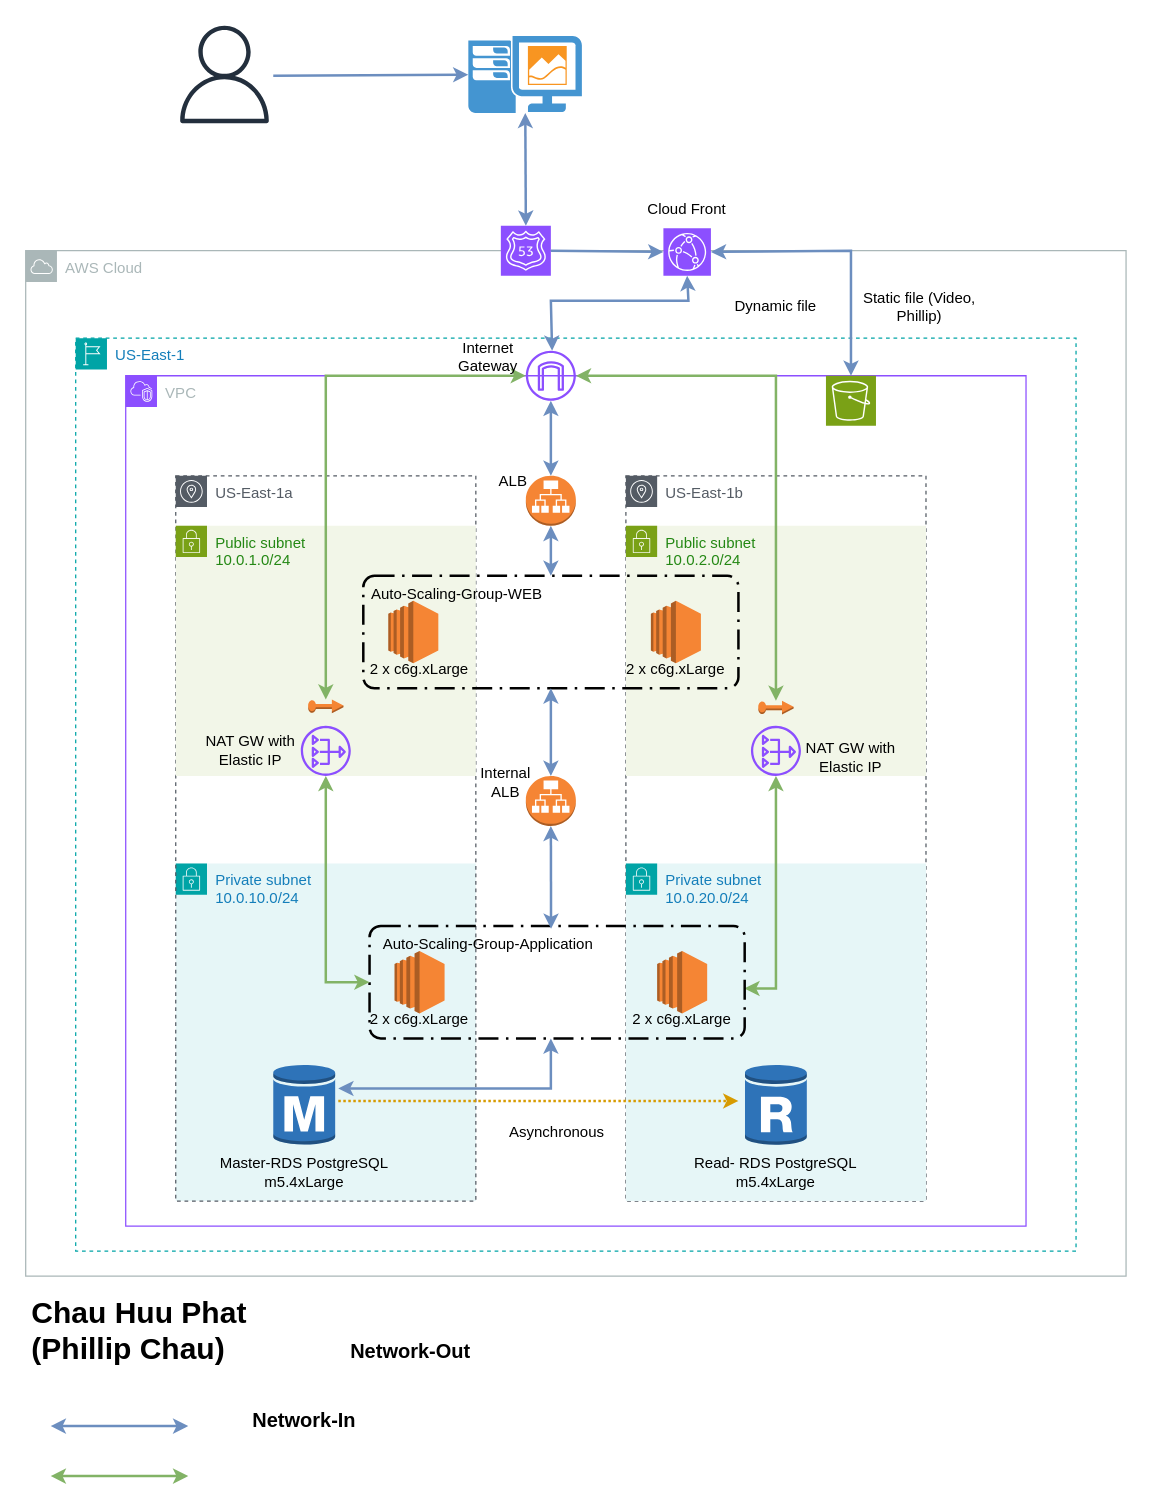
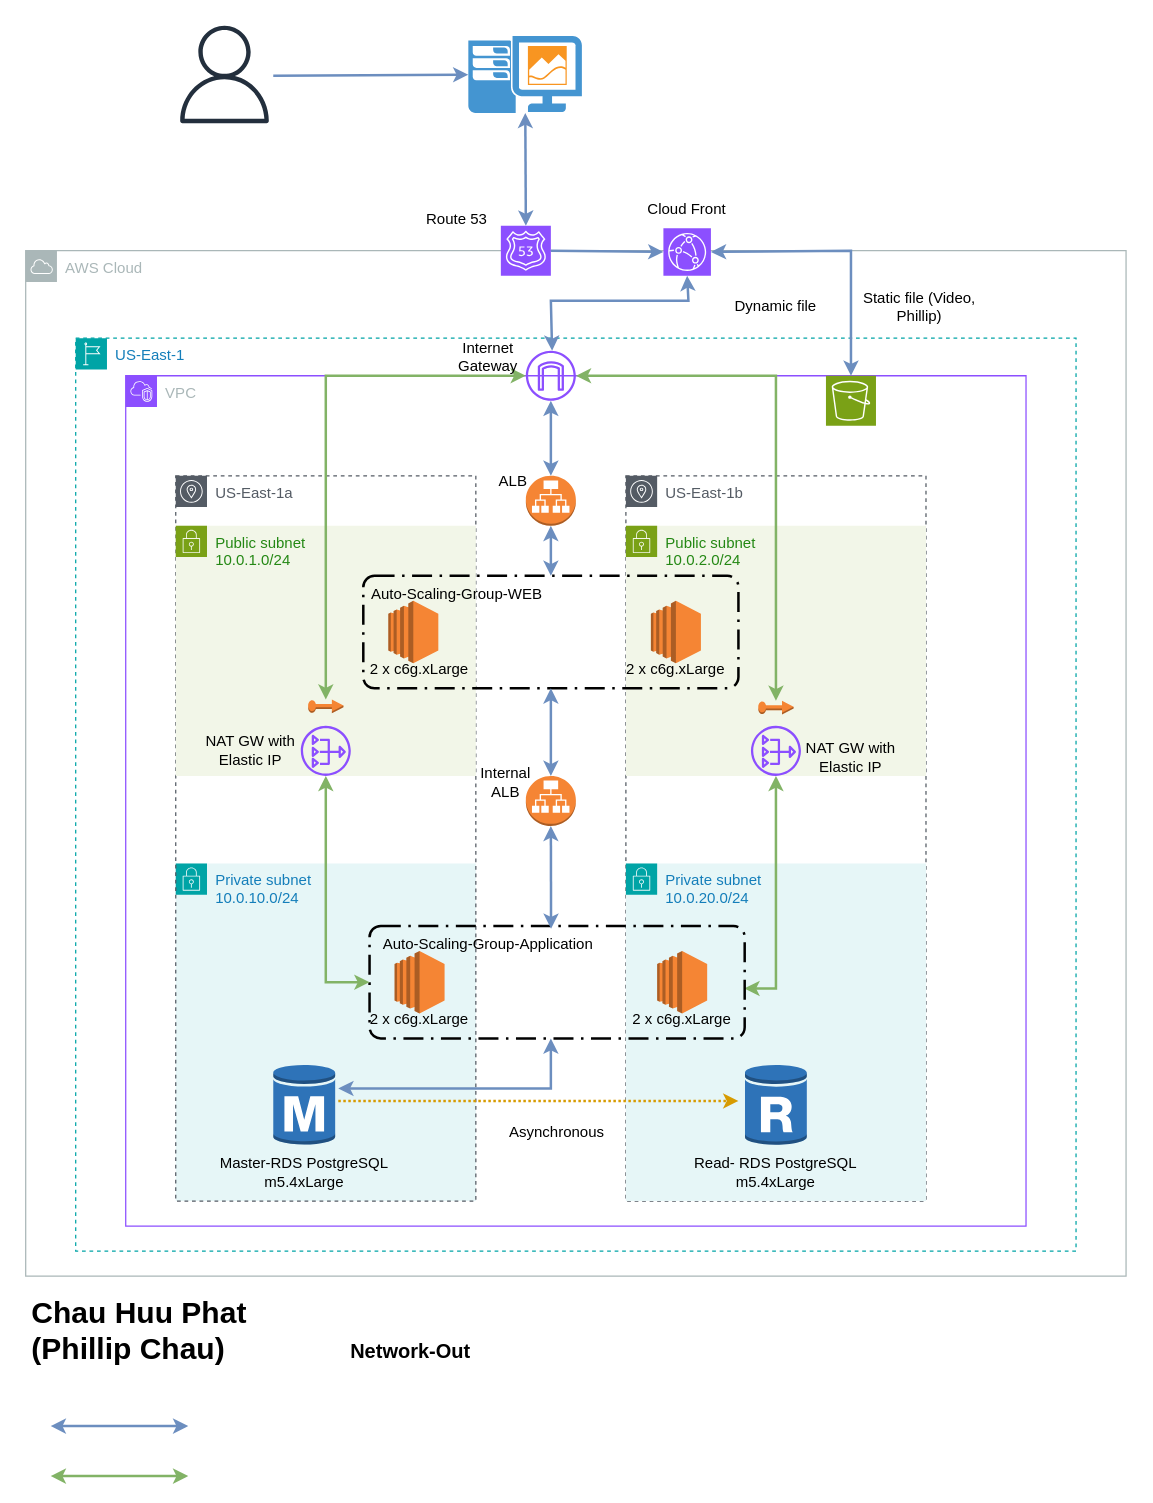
none -> (457, 219)
(304, 1419) -> none
